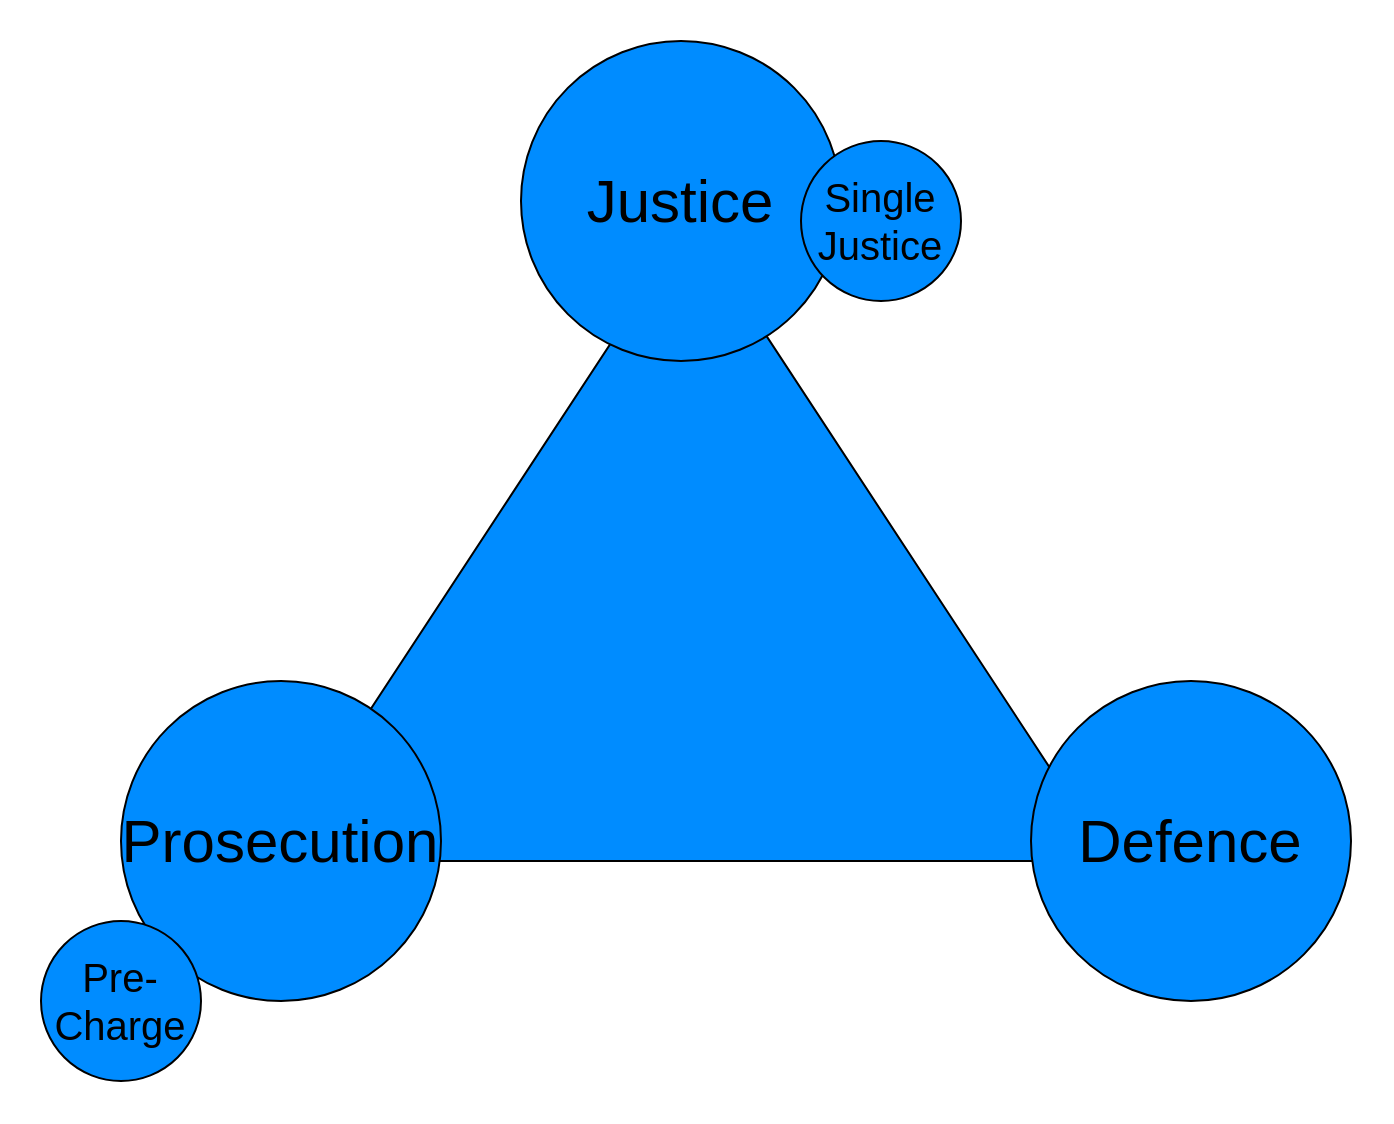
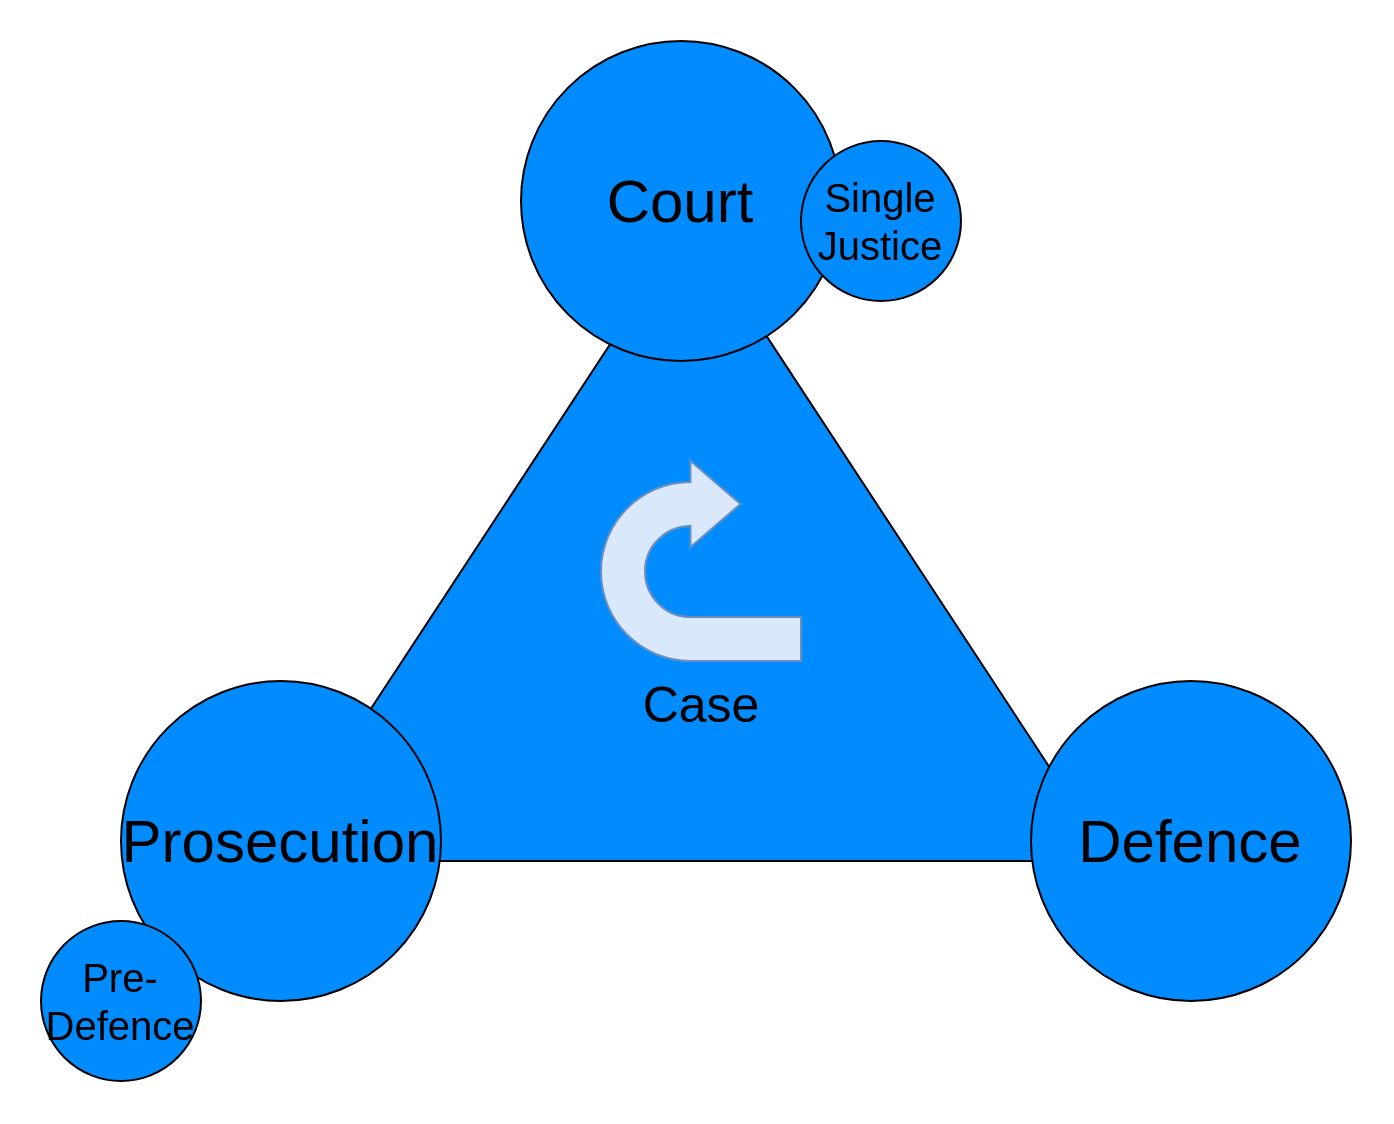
(681, 201) -> (681, 201)
none -> (701, 561)
(121, 1001) -> (121, 1001)
